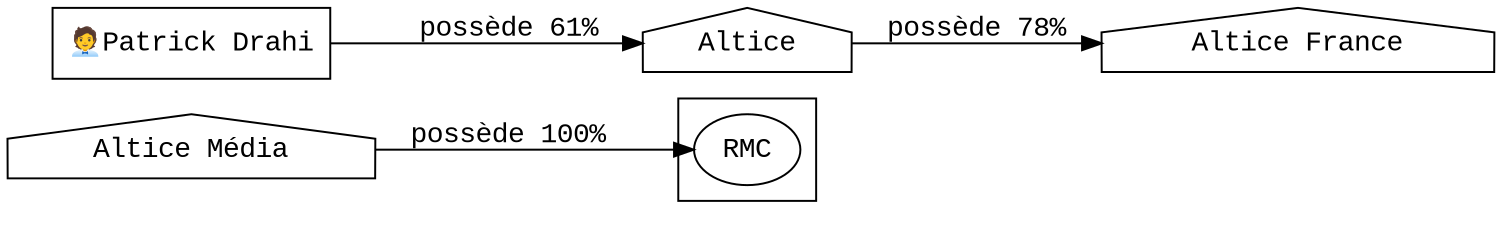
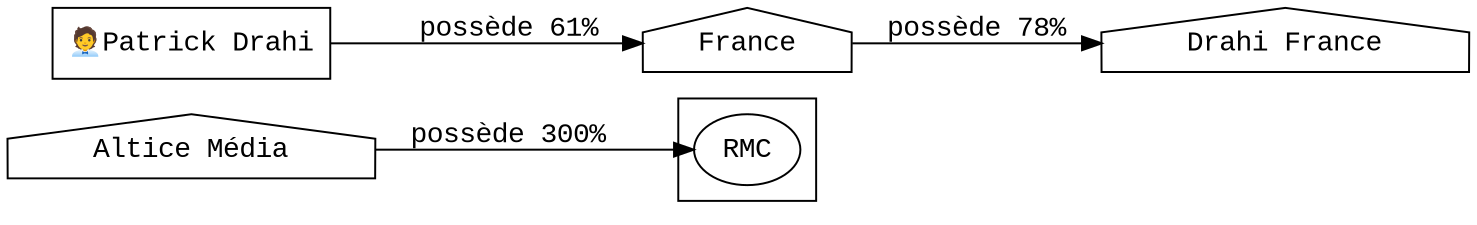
(747, 43) -> (747, 43)
(1298, 43) -> (1285, 43)
(509, 135) -> (509, 135)
